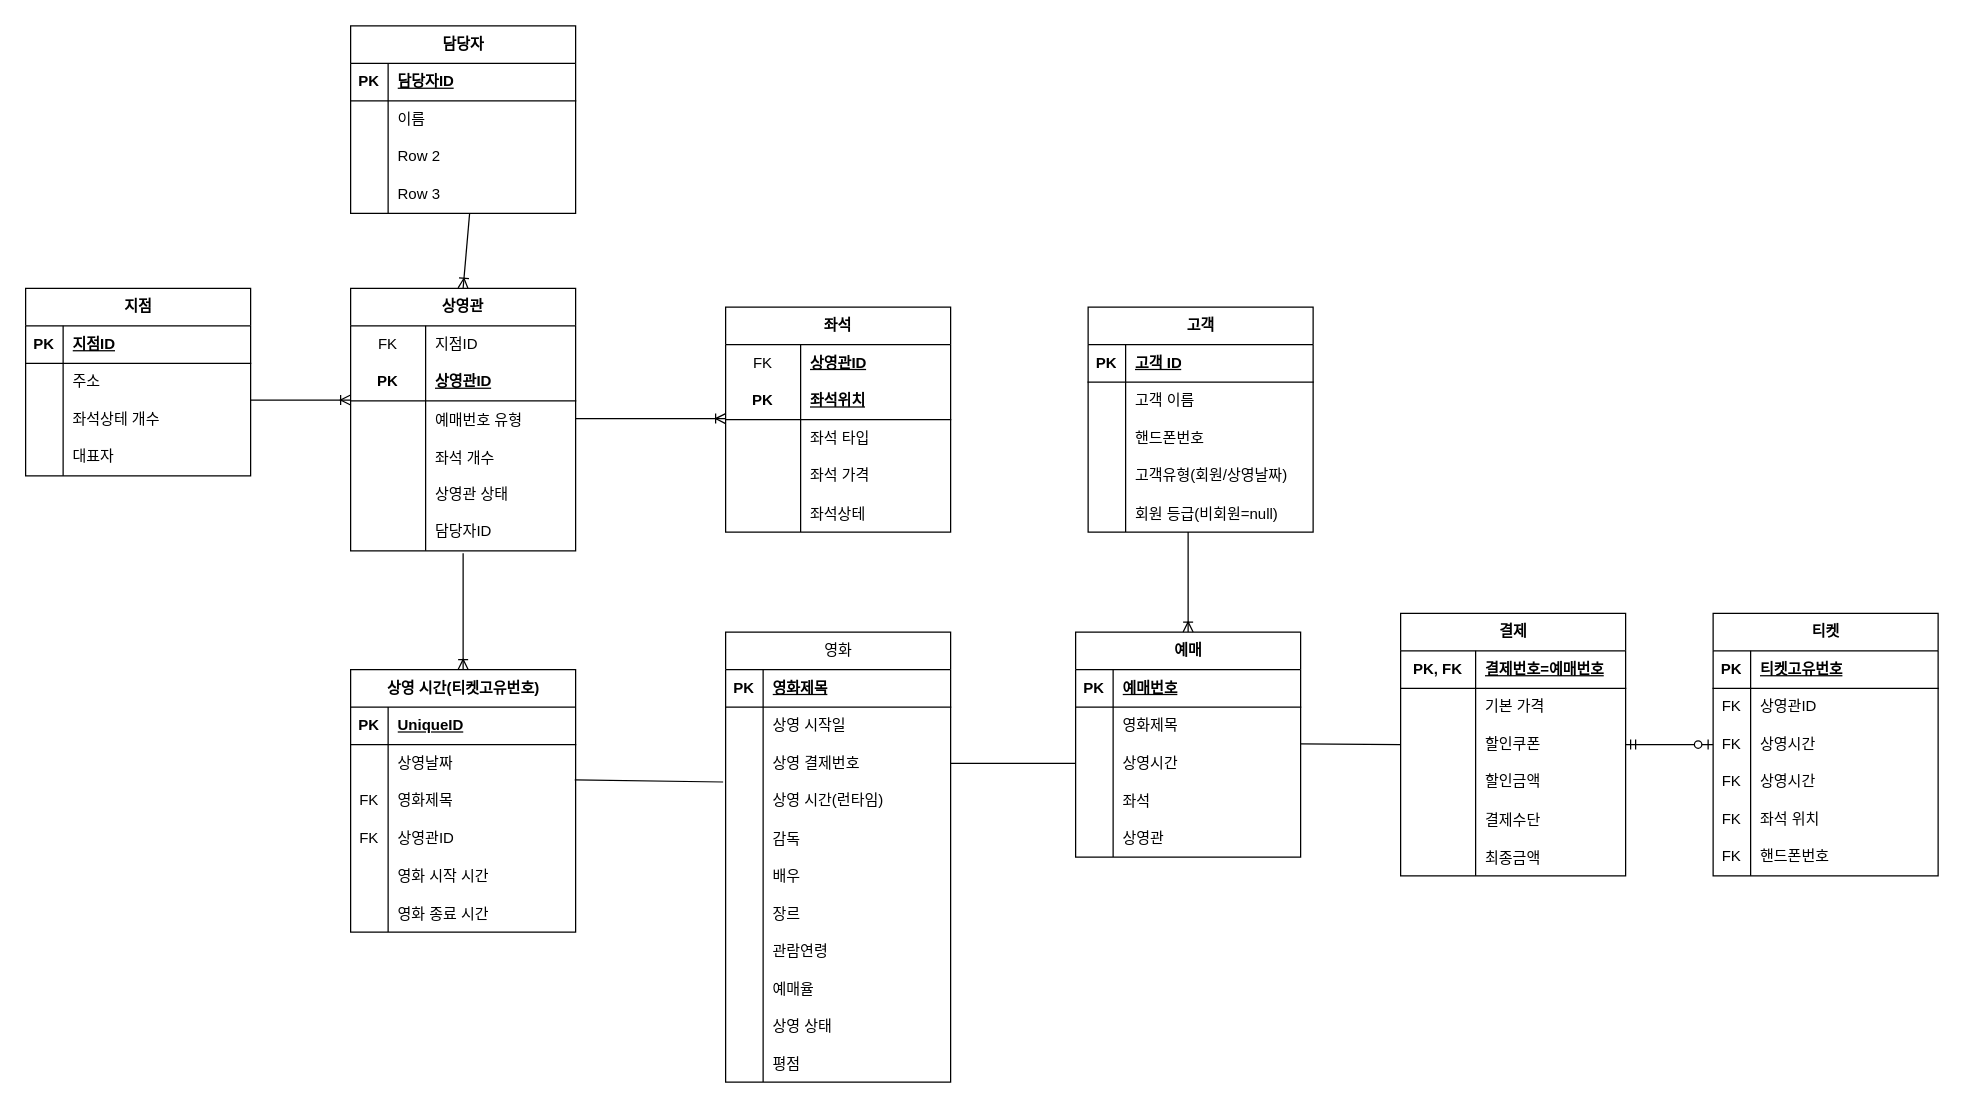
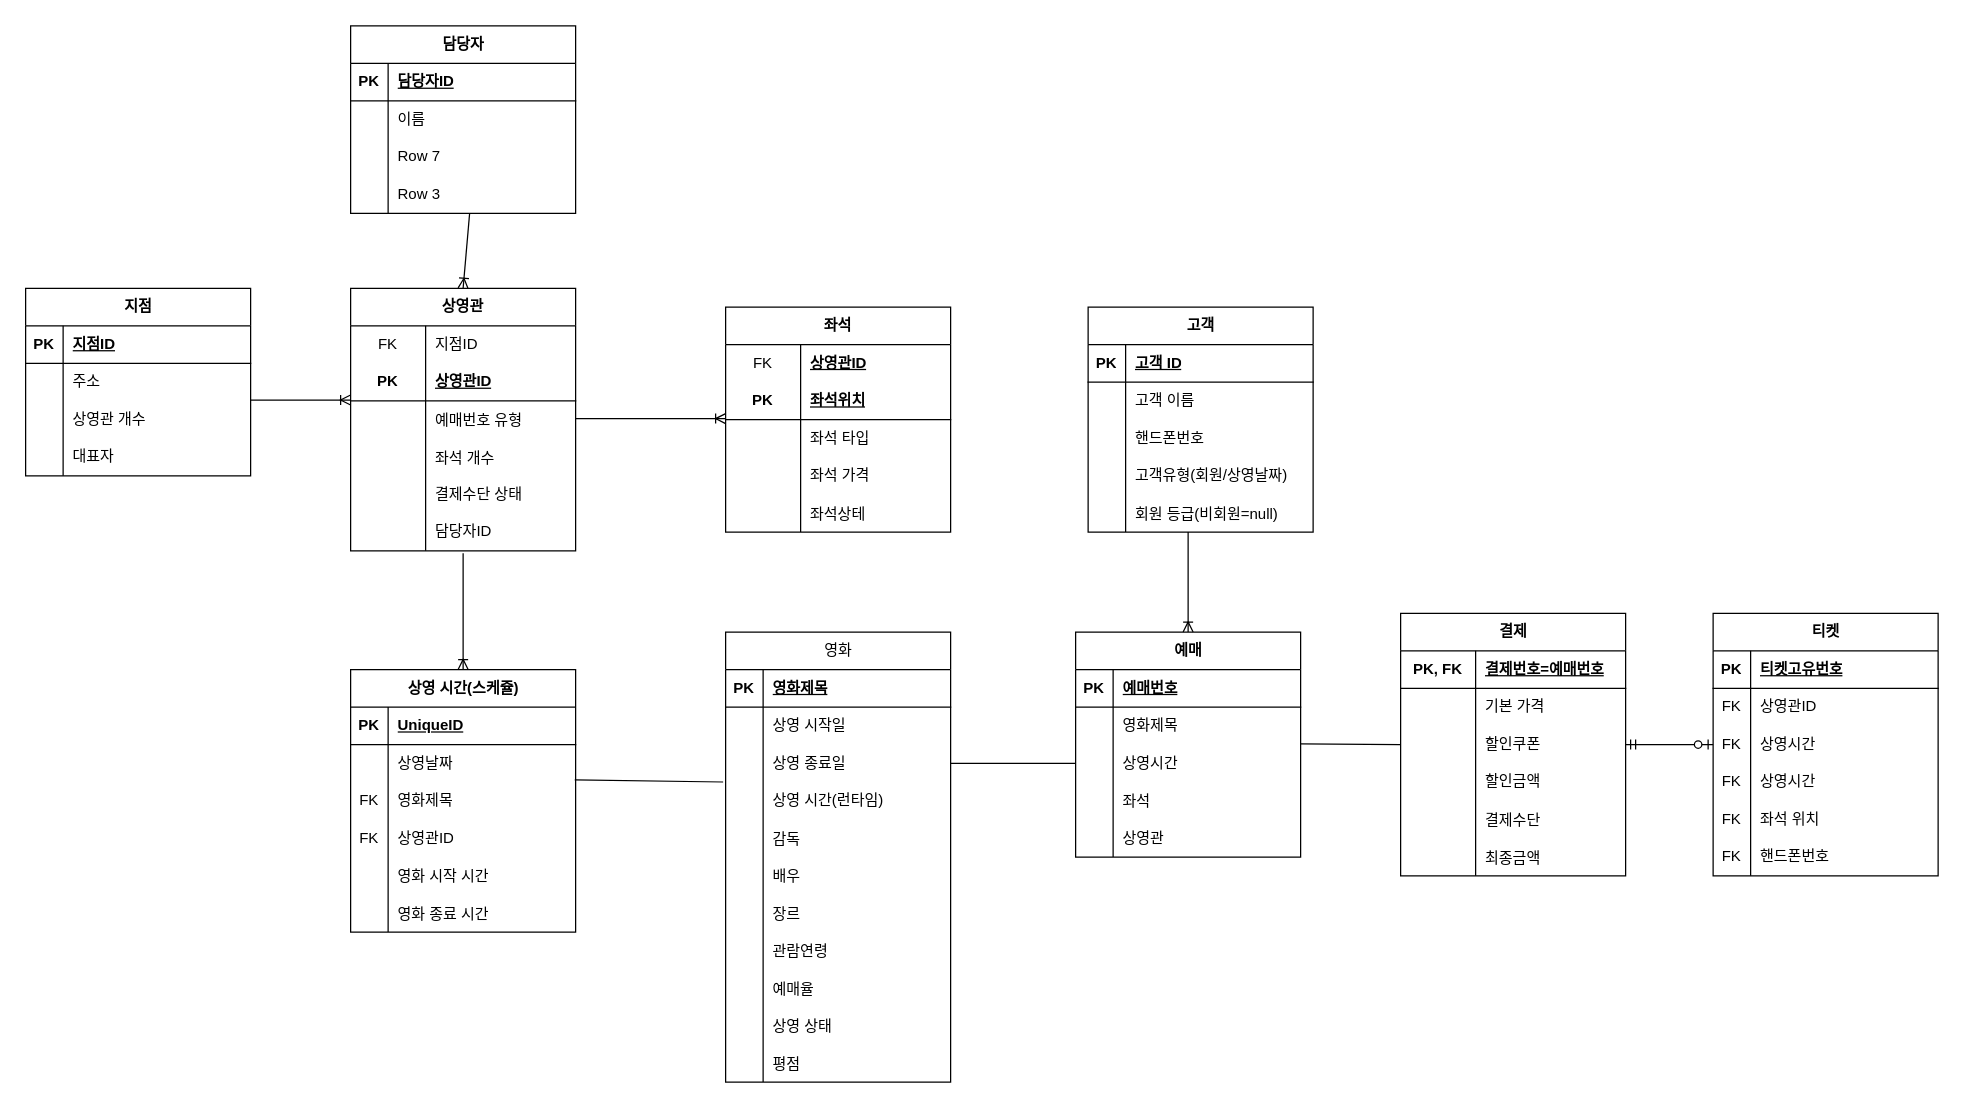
(417, 157) -> (417, 157)
(120, 419) -> (113, 419)
(475, 494) -> (483, 494)
(464, 688) -> (464, 688)
(820, 763) -> (813, 763)
